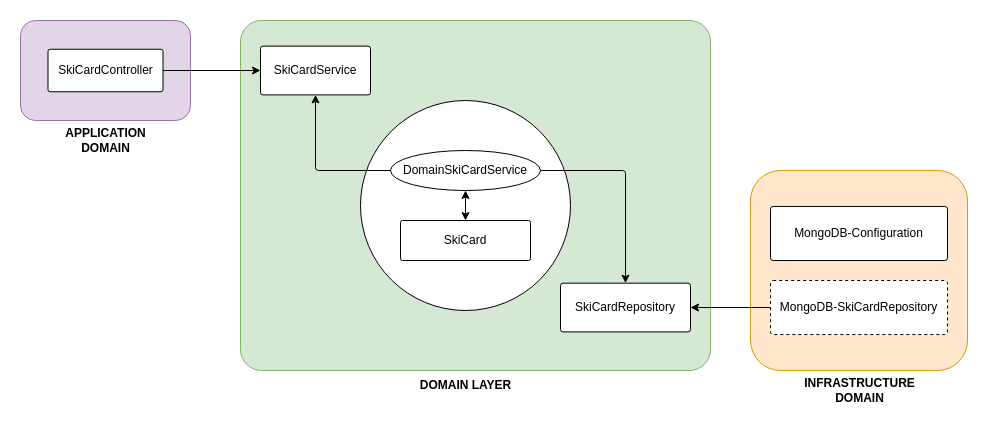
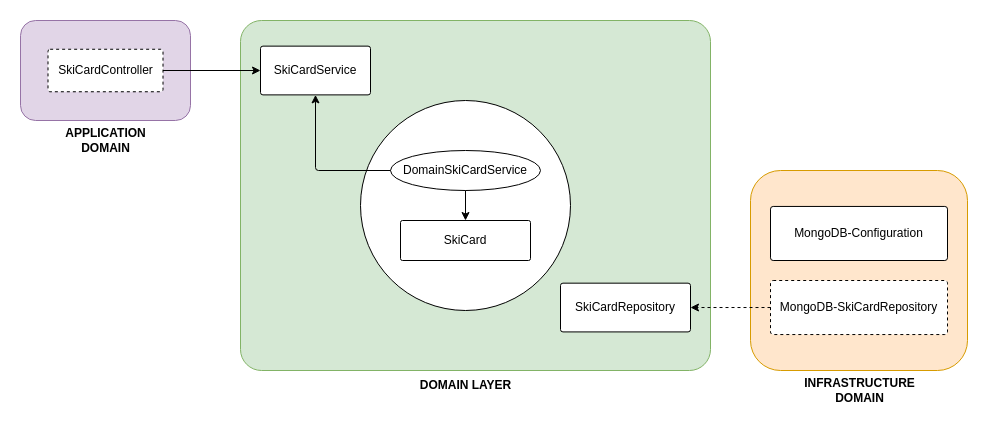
(106, 71) -> (106, 71)
(626, 179) -> none
(466, 199) -> (466, 196)
(733, 308) -> (733, 308)
